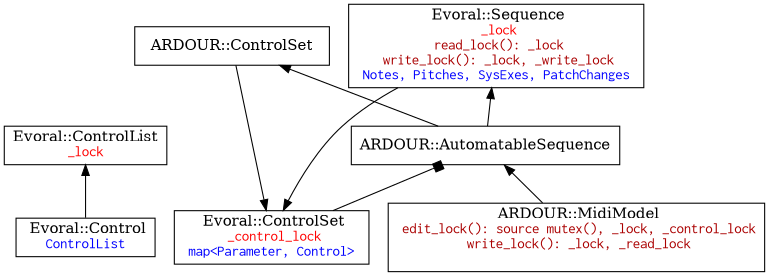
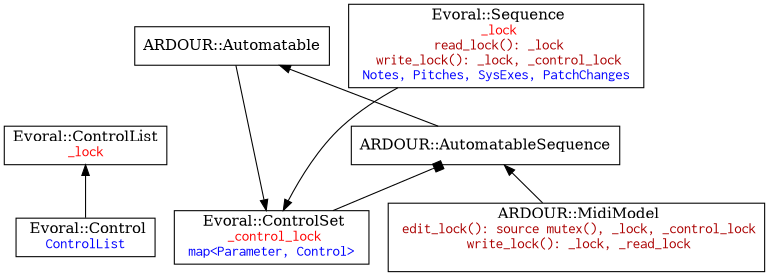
(232, 46) -> (232, 46)
(499, 60) -> (499, 60)
(489, 112) -> none
